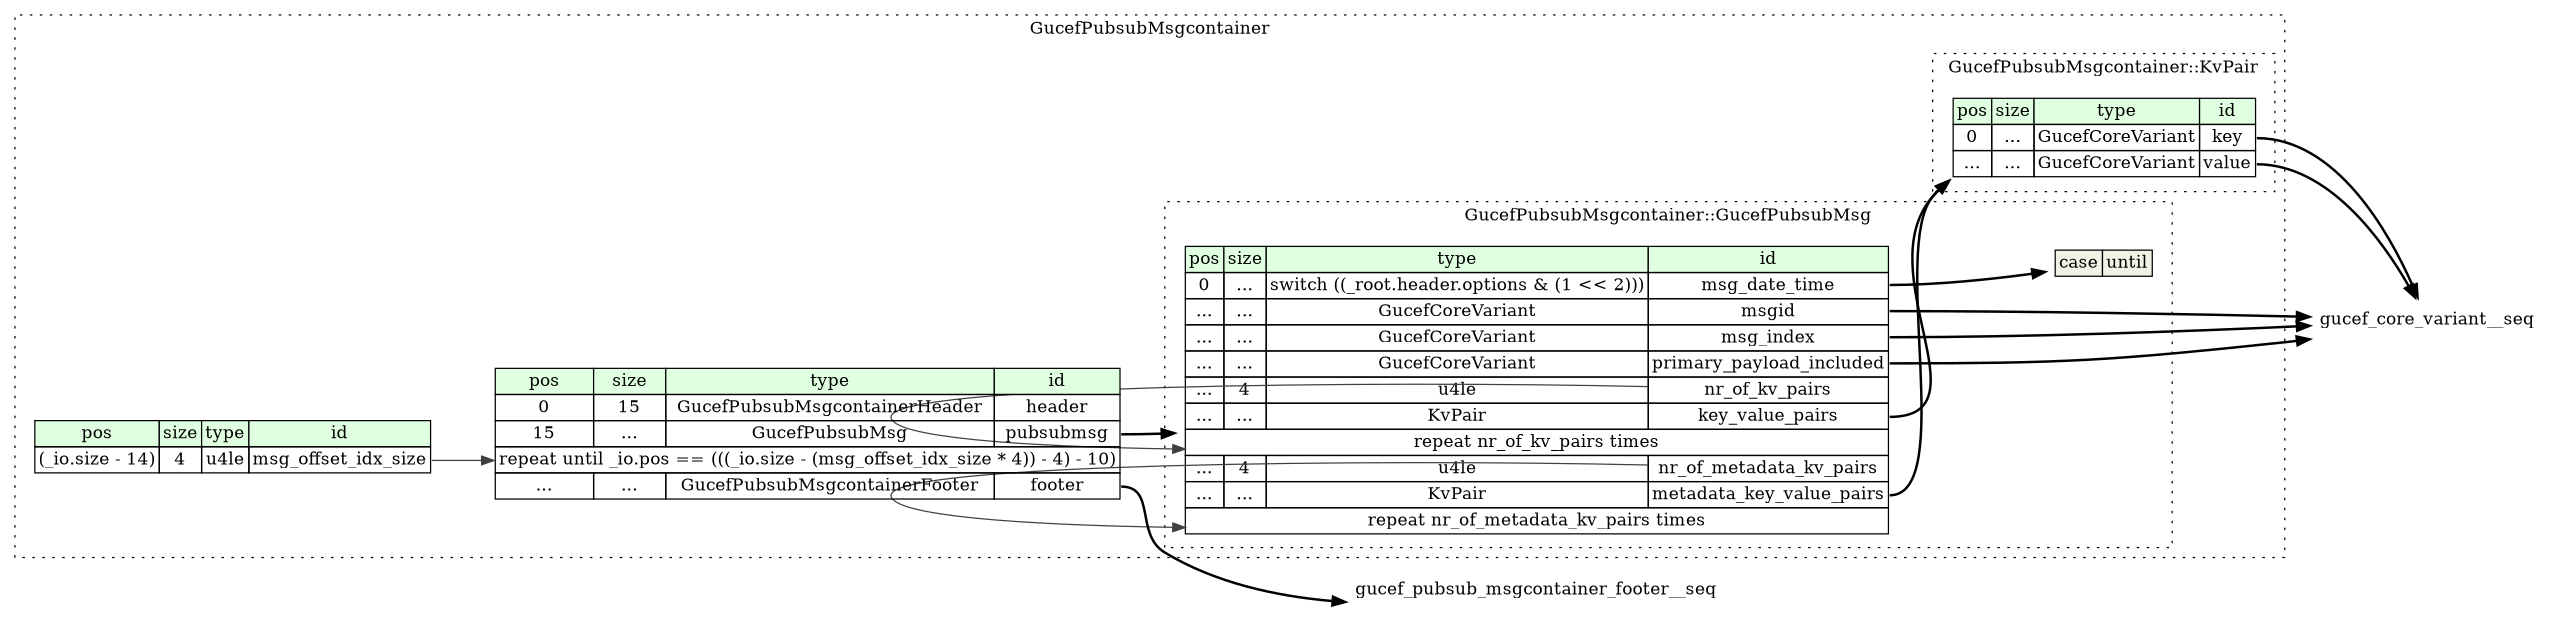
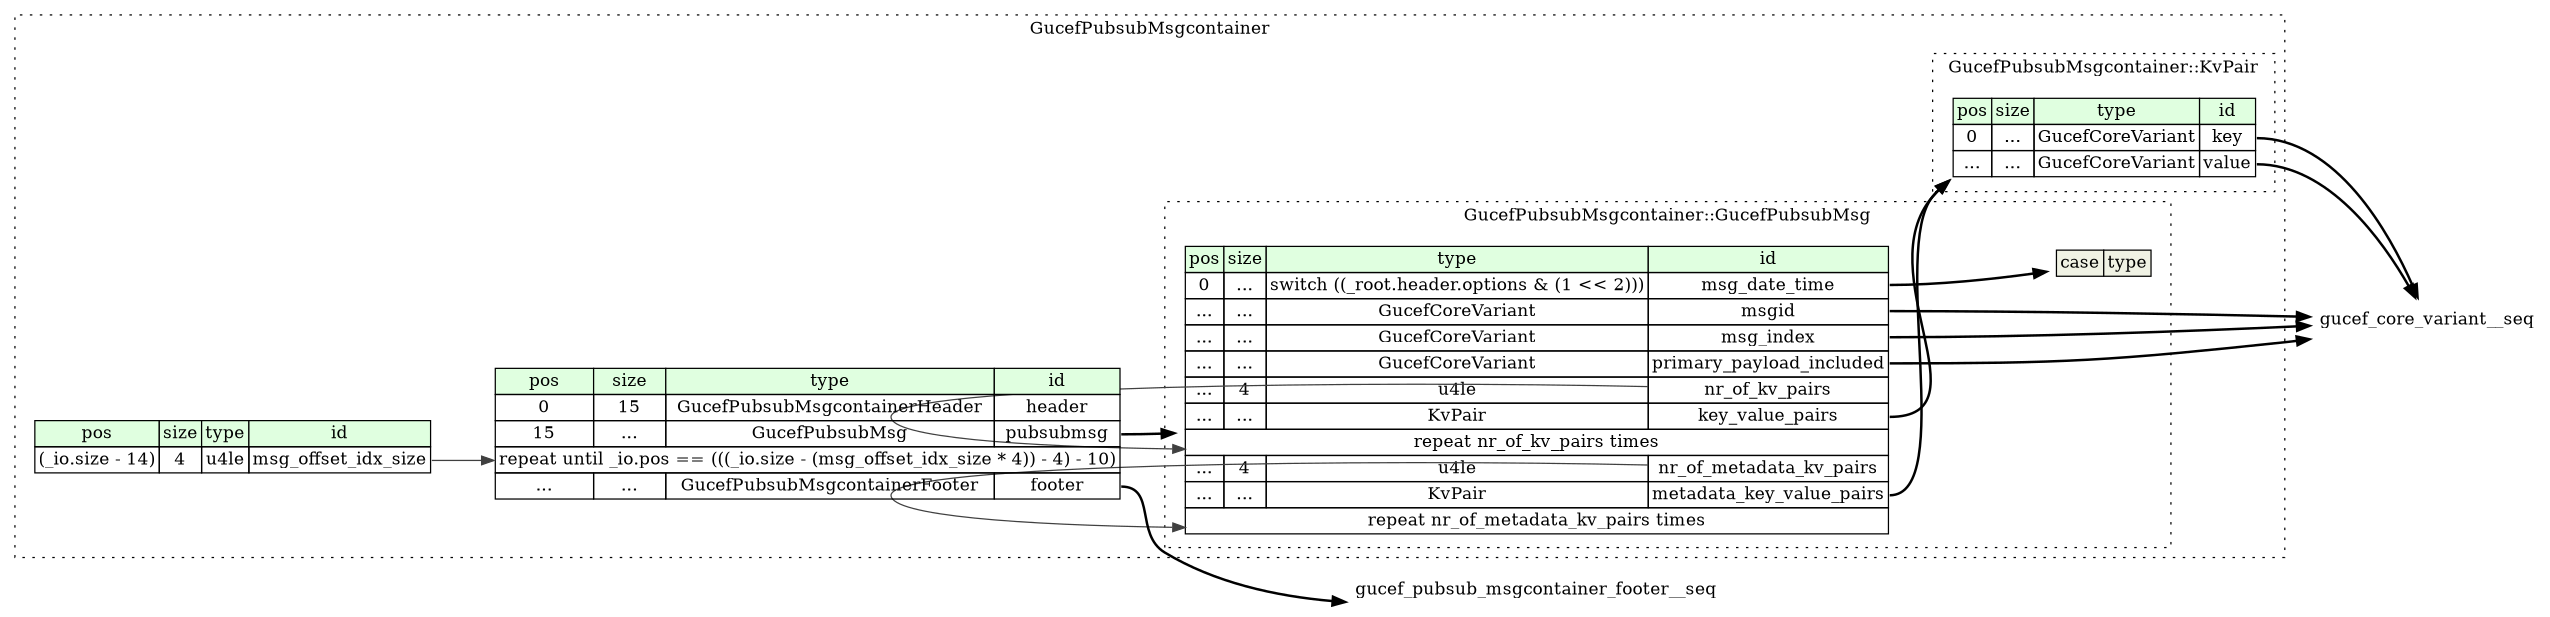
(2127, 263) -> (2127, 263)
